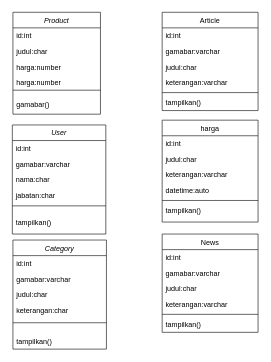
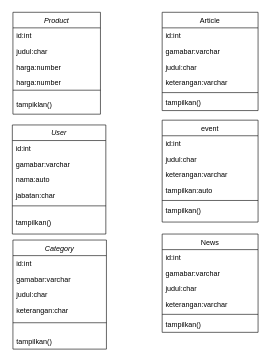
(34, 104) -> (37, 104)
(210, 128) -> (210, 128)
(33, 180) -> (33, 180)
(190, 191) -> (191, 191)
